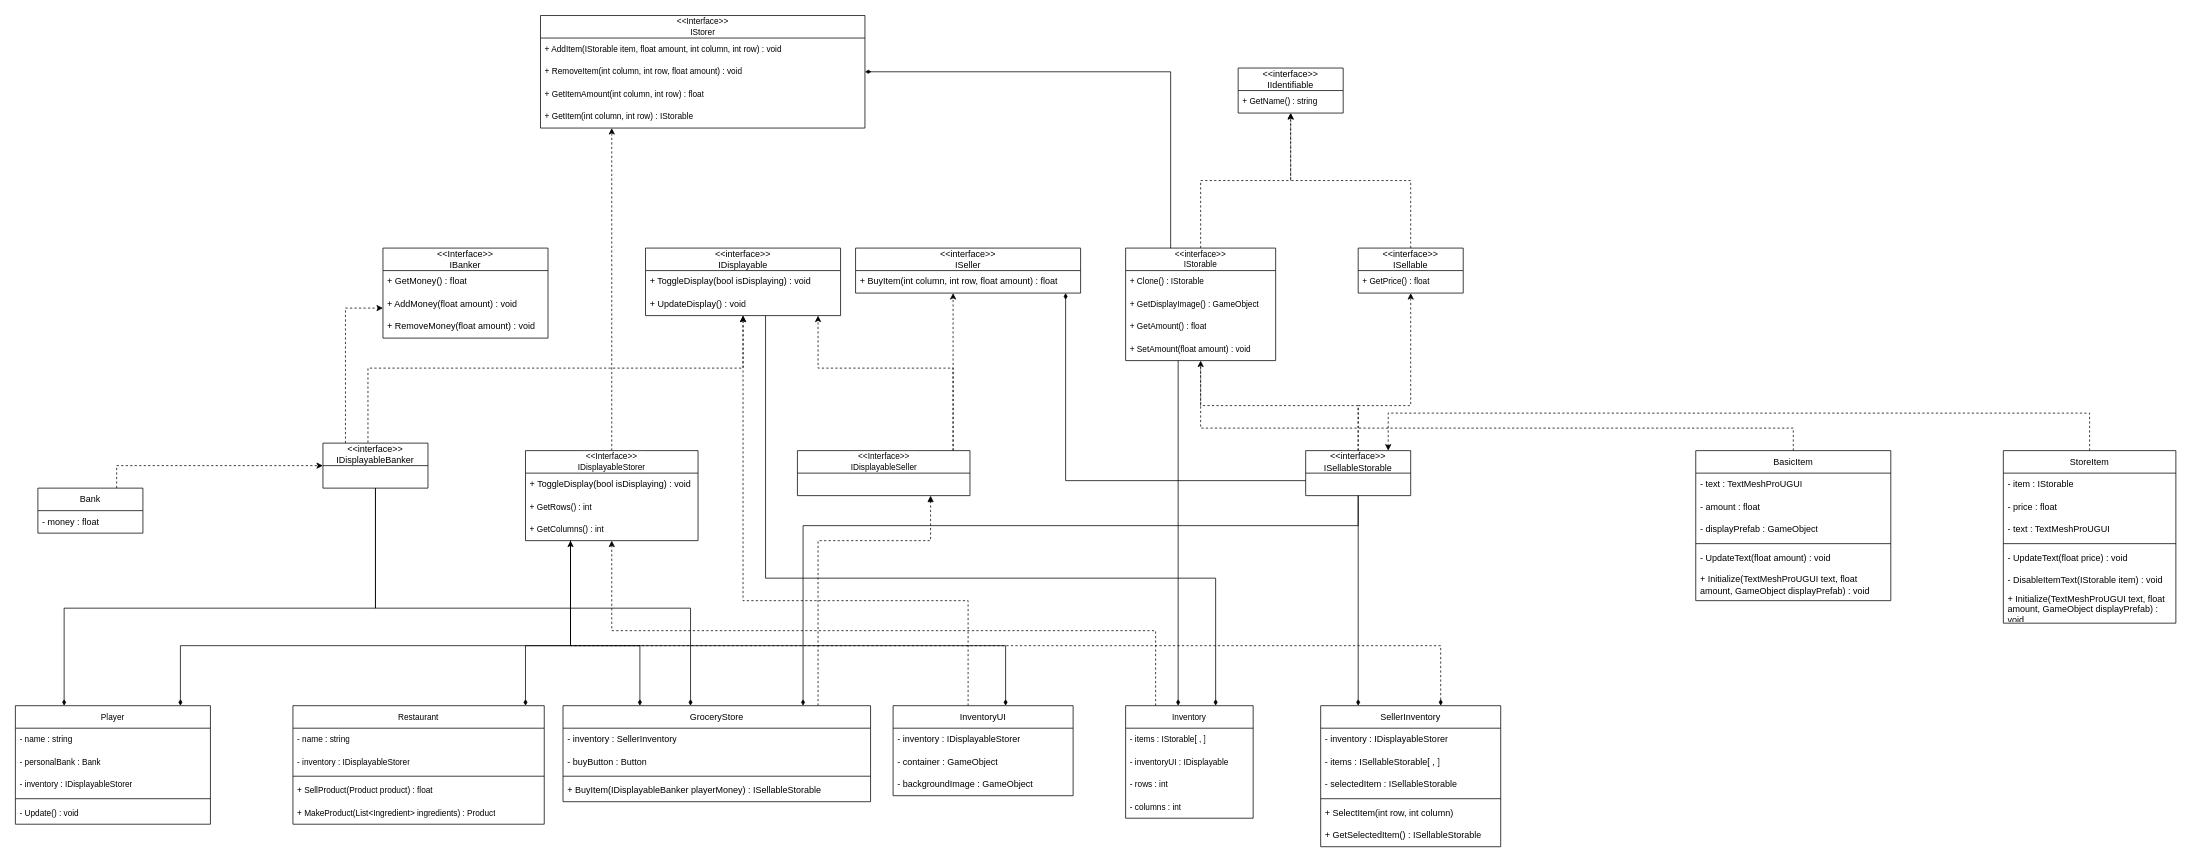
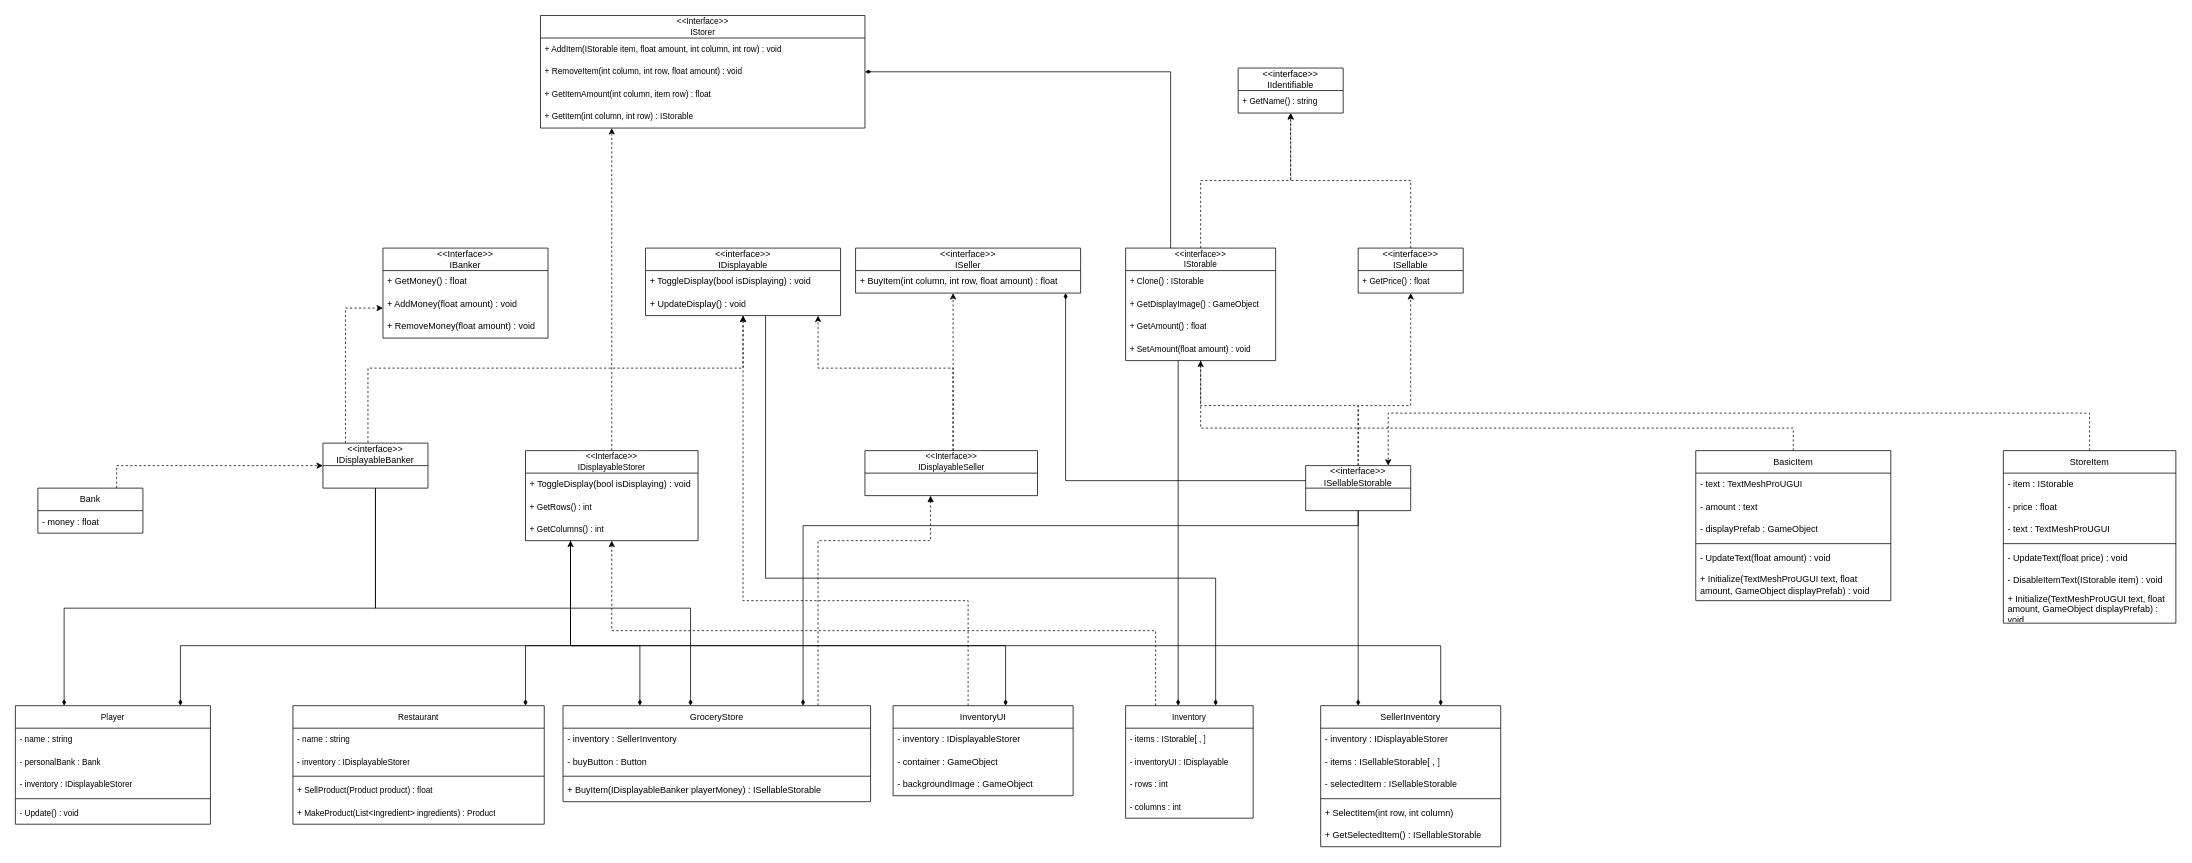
(634, 94) -> (636, 94)
(884, 473) -> (951, 473)
(1358, 473) -> (1358, 488)
(1734, 507) -> (1733, 507)
(1250, 645) -> (1250, 645)
